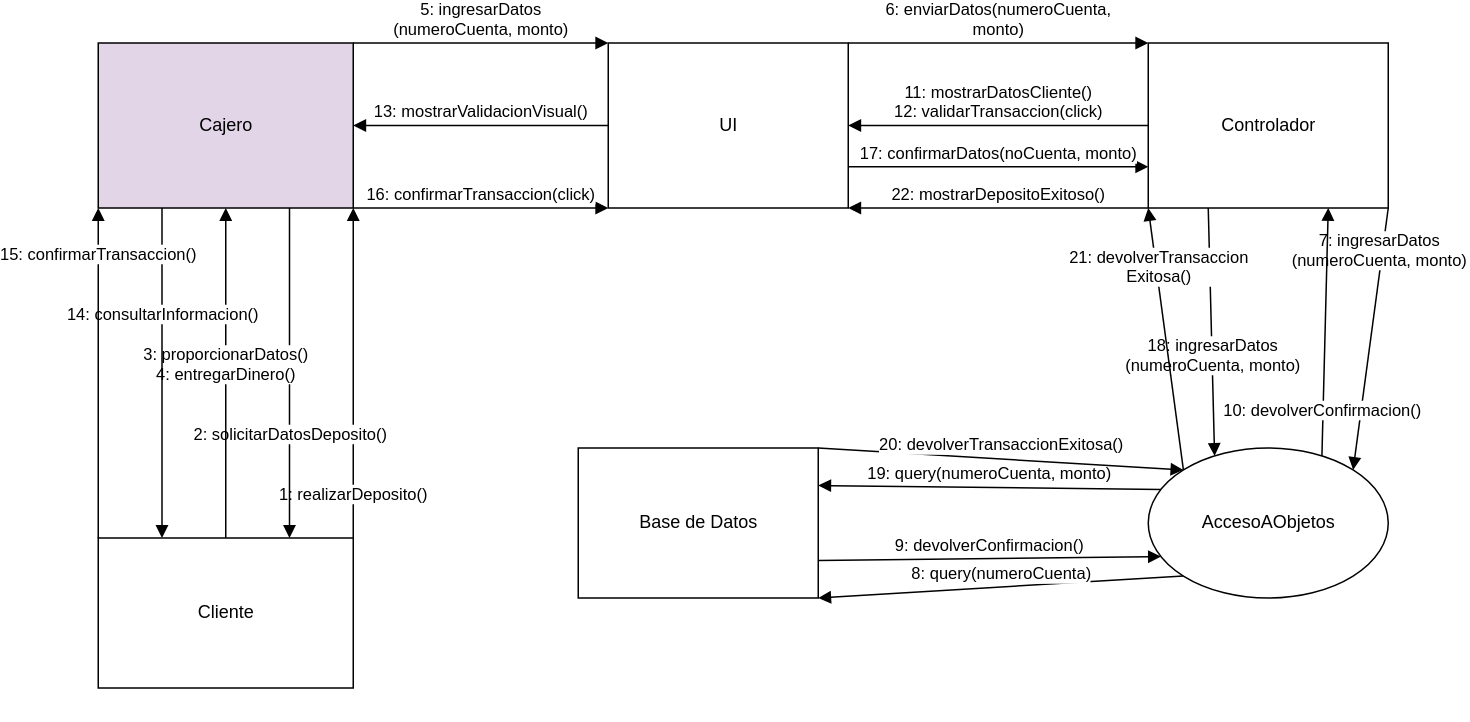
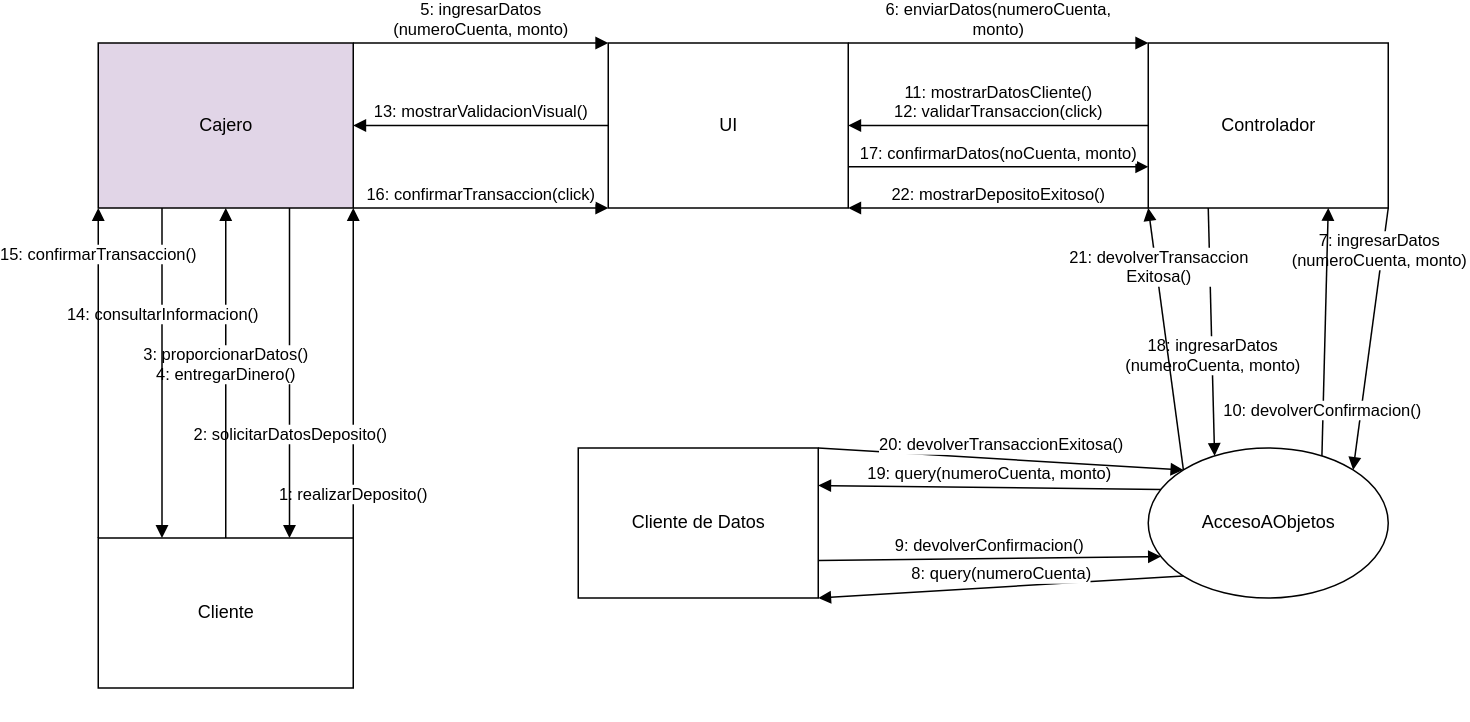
(699, 523) -> (699, 523)
